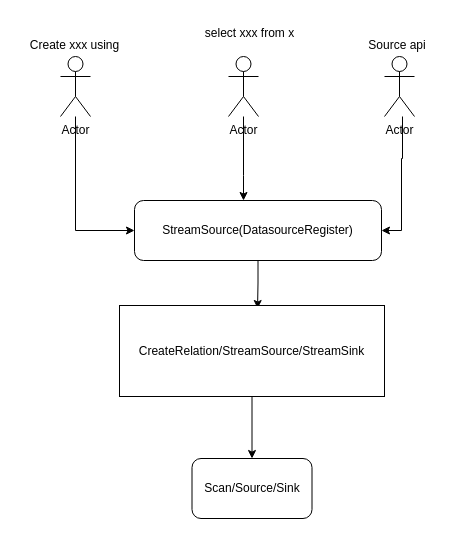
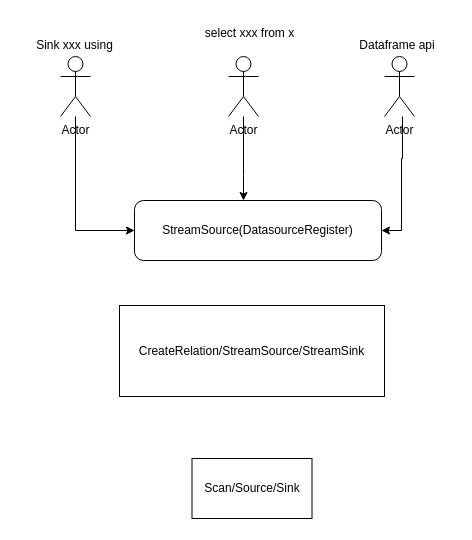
(75, 46) -> (75, 46)
(398, 46) -> (398, 46)
(258, 281) -> none
(252, 424) -> none
(252, 489) -> (252, 489)
